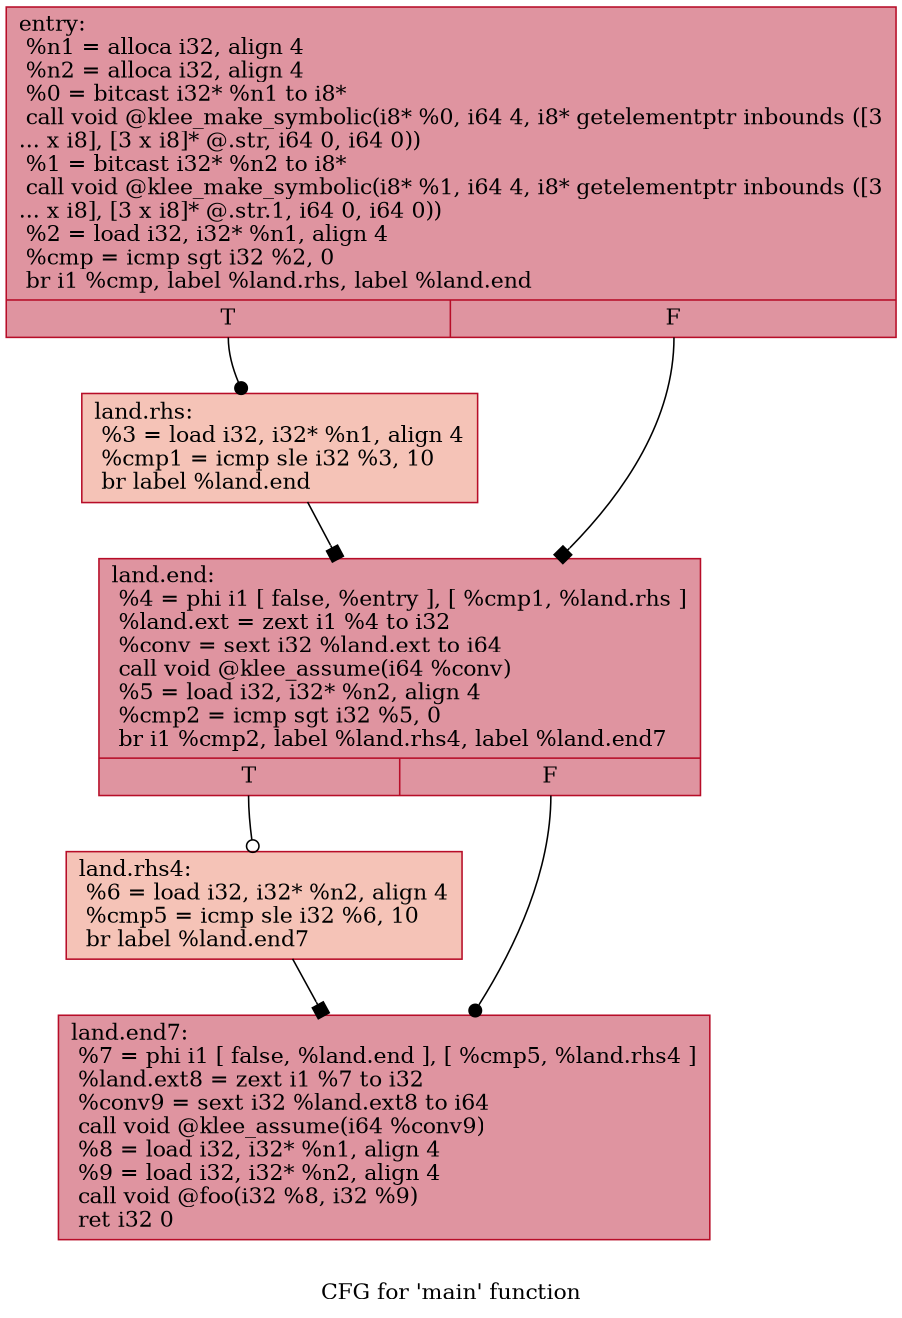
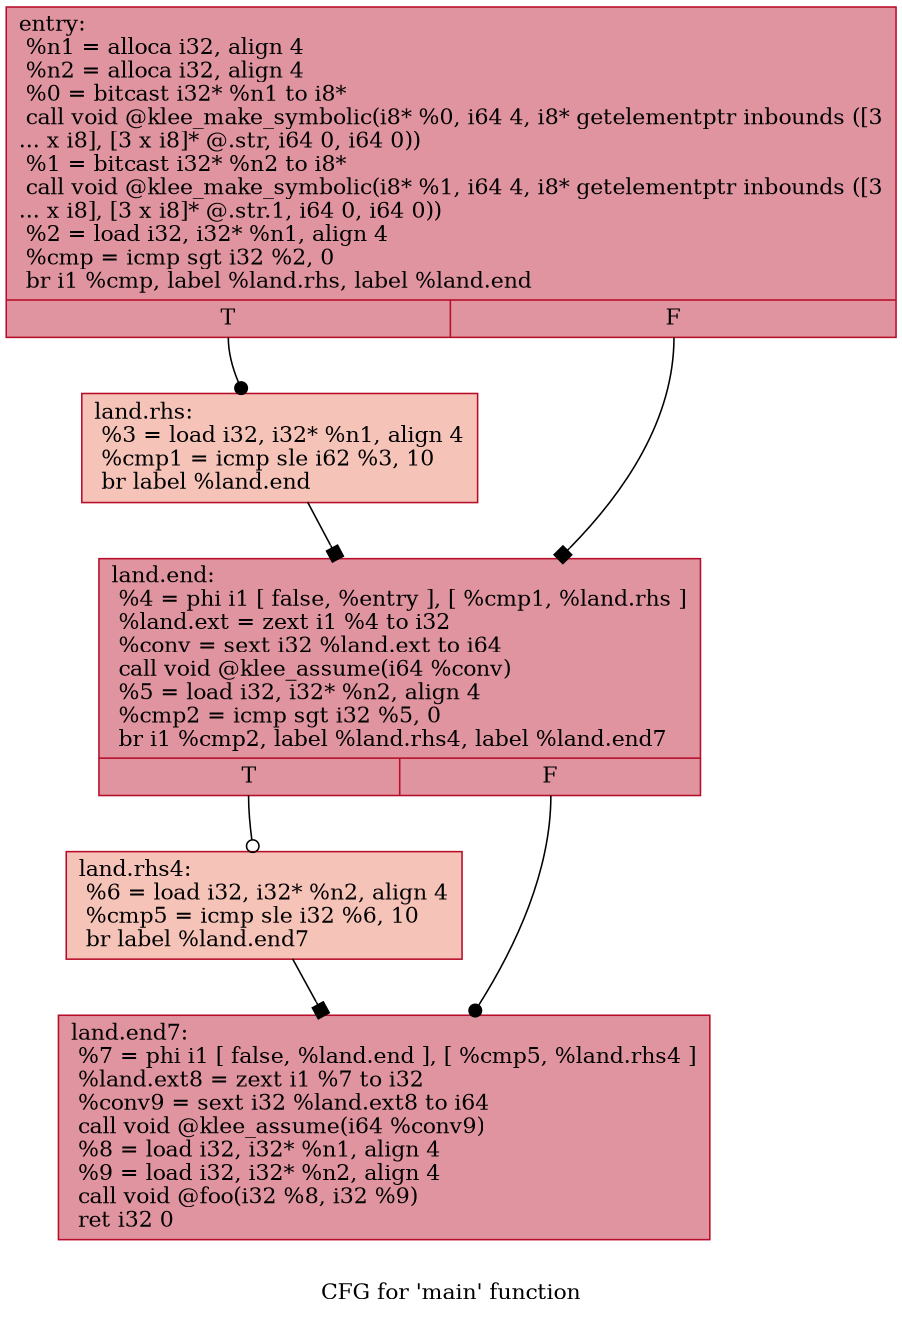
(265, 459) -> (265, 459)
